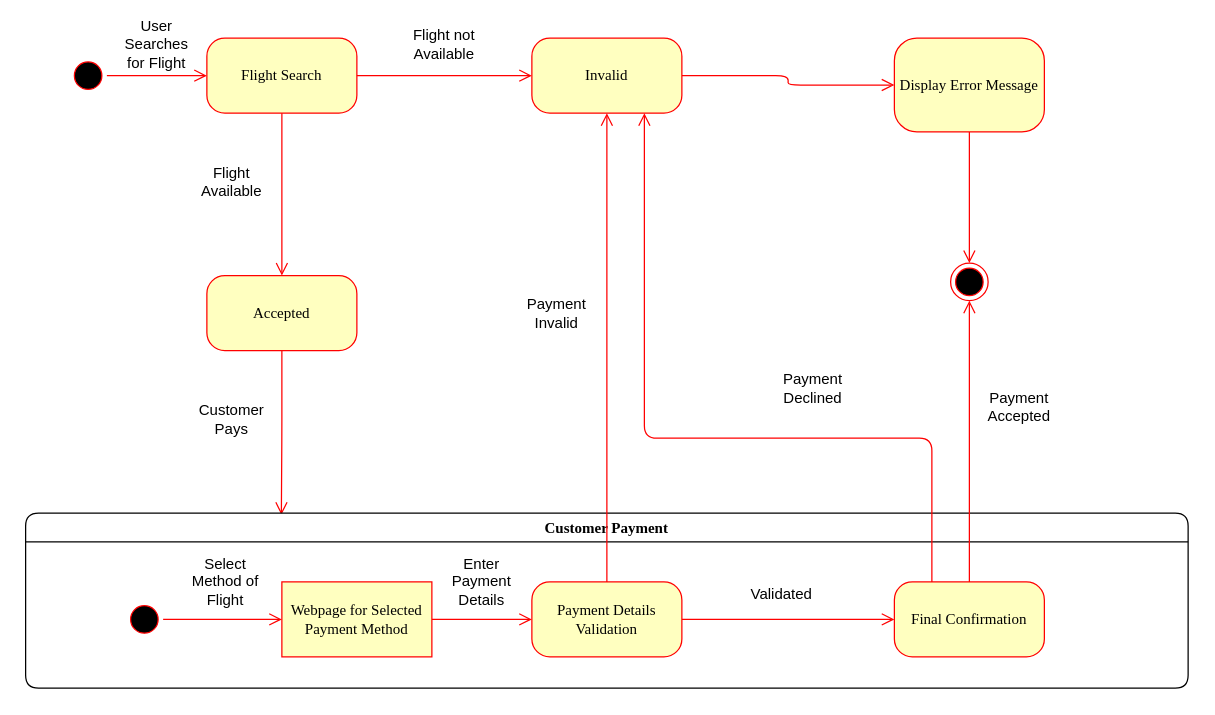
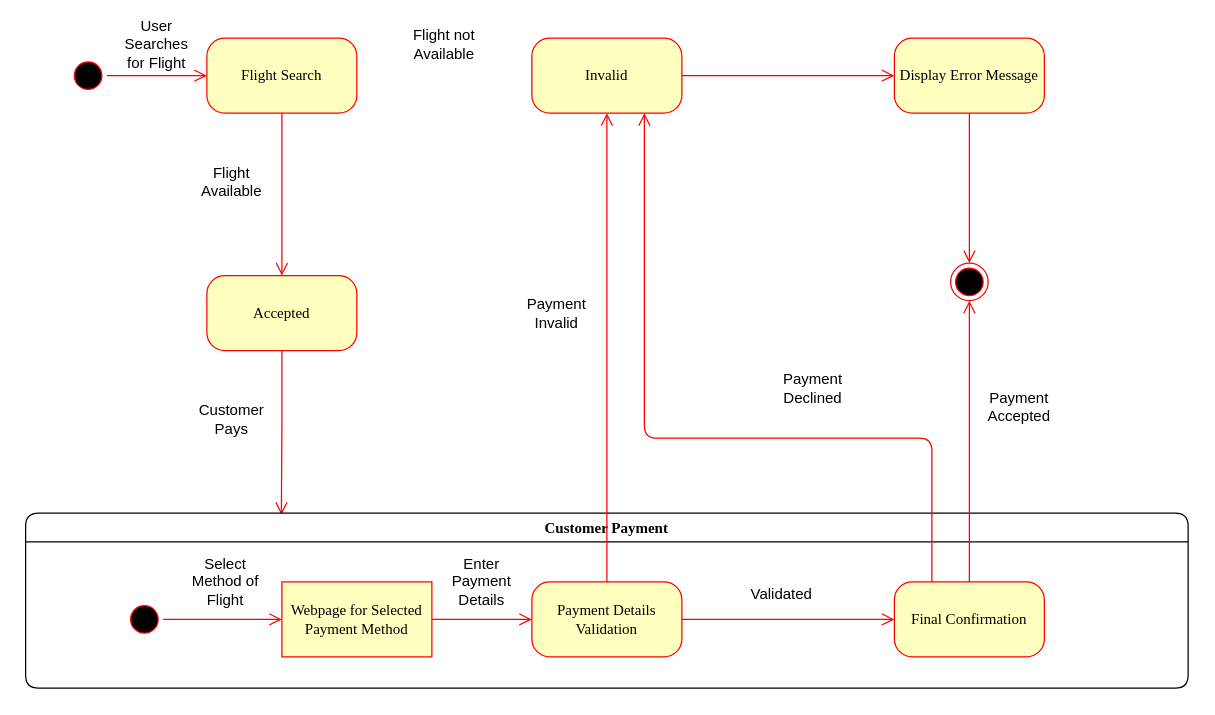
(445, 76) -> none
(969, 85) -> (969, 76)
